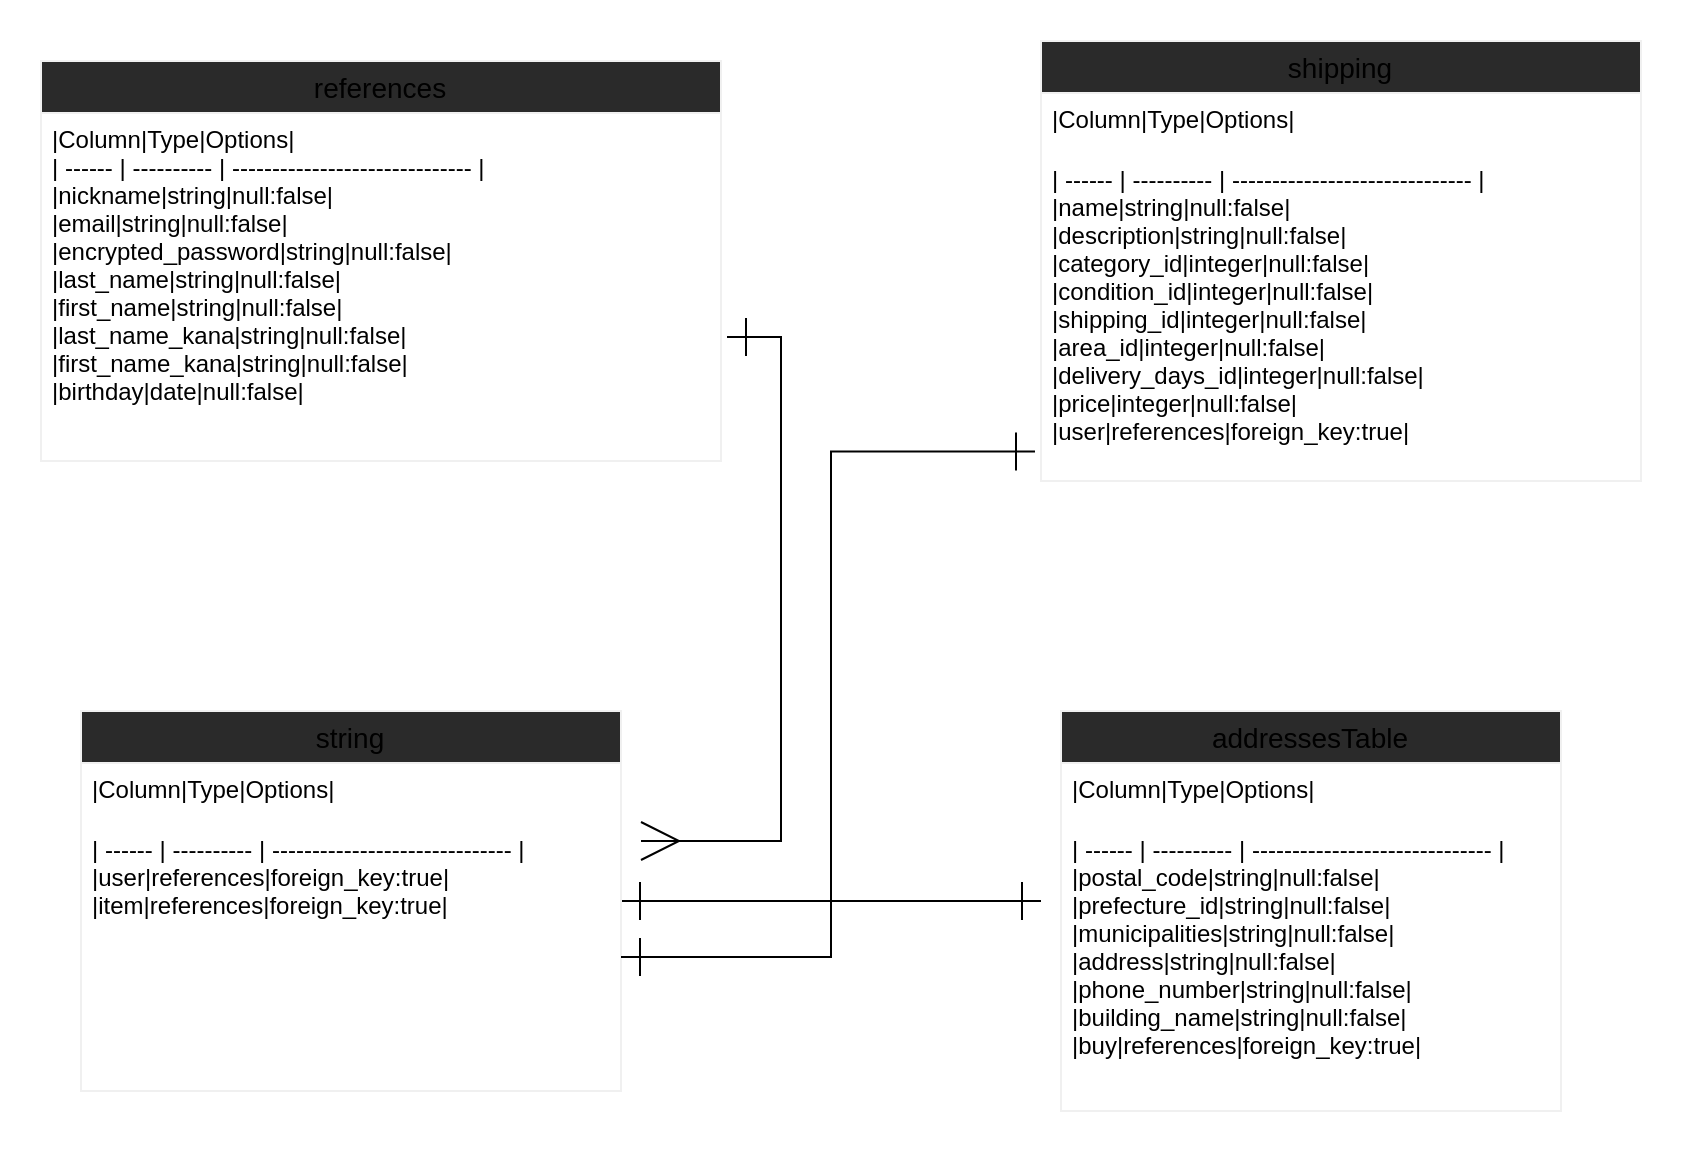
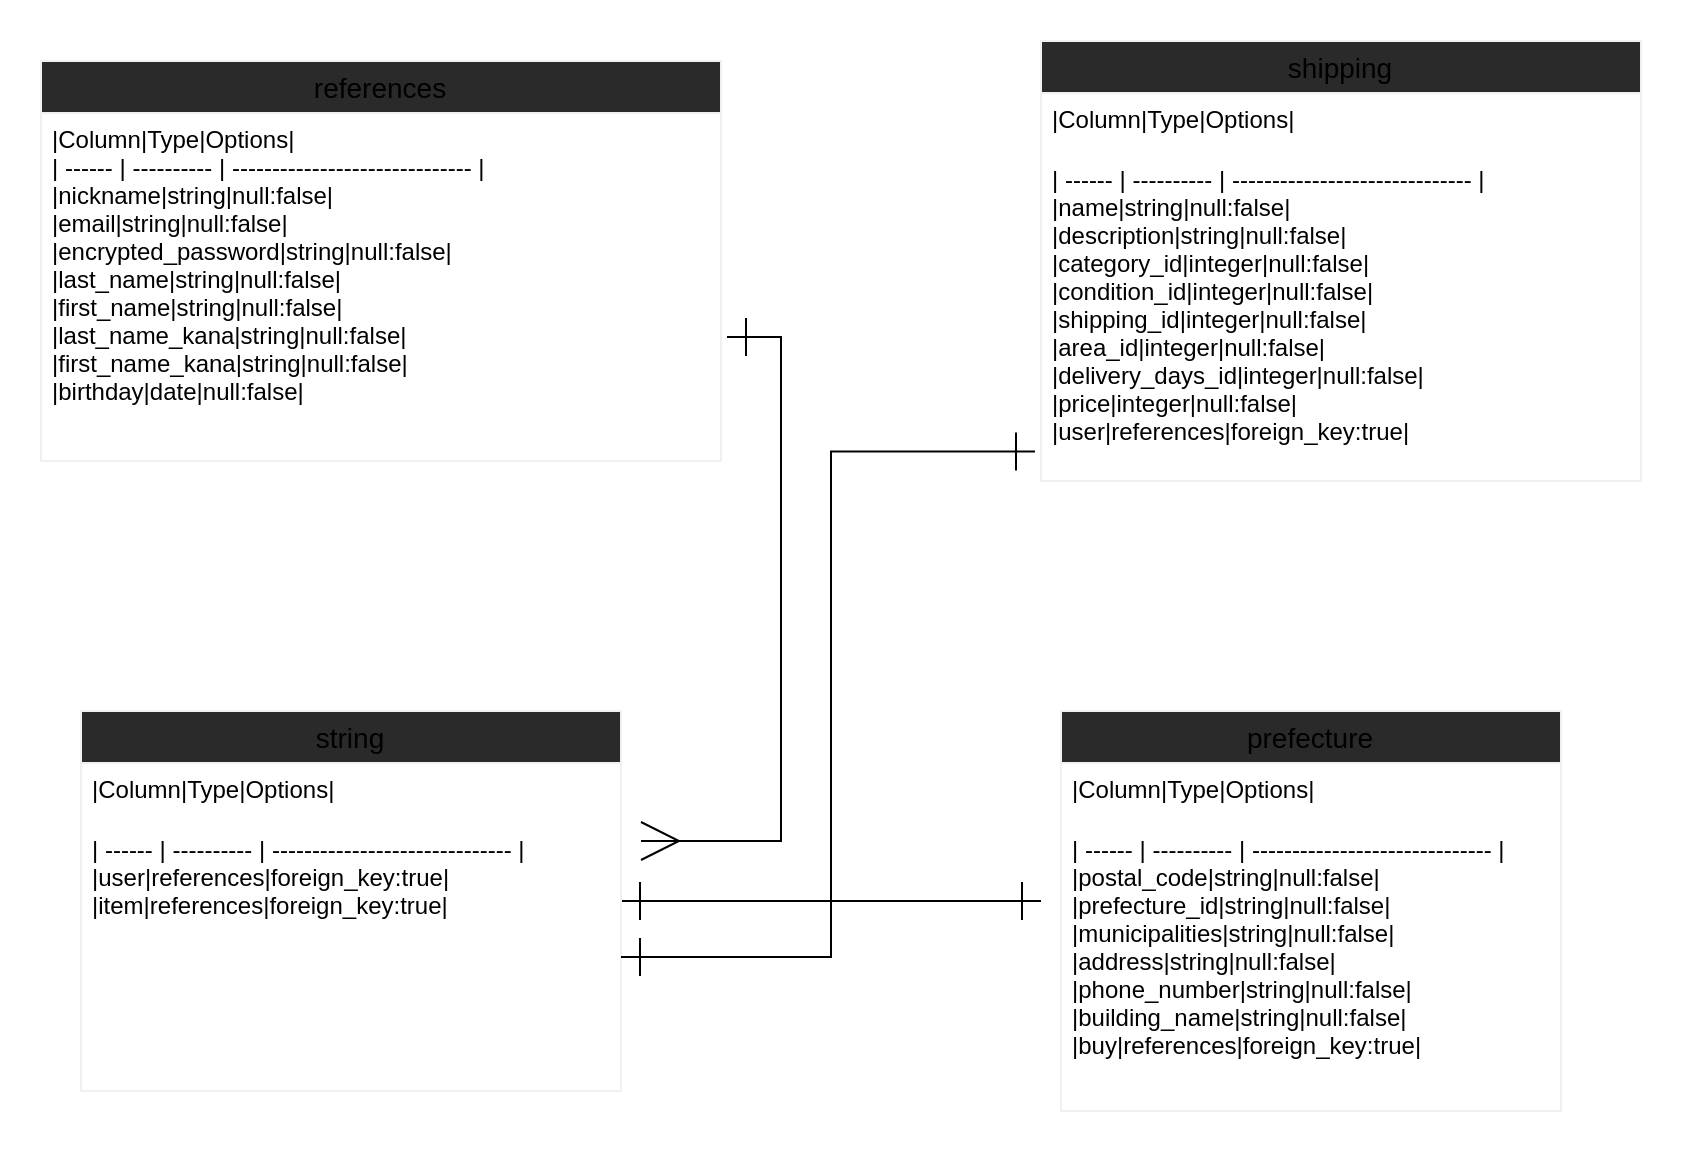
(1310, 739) -> (1310, 739)
